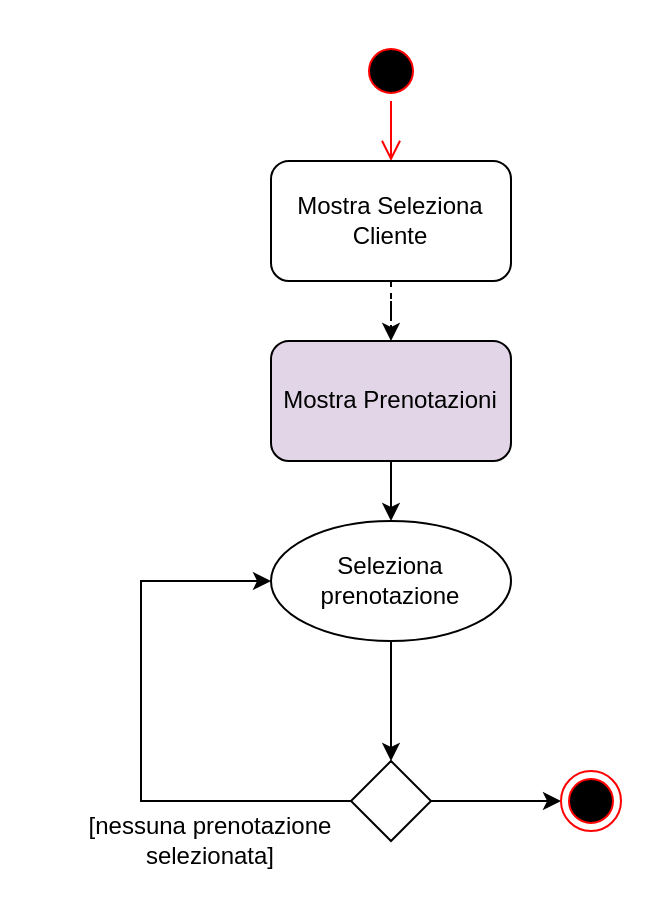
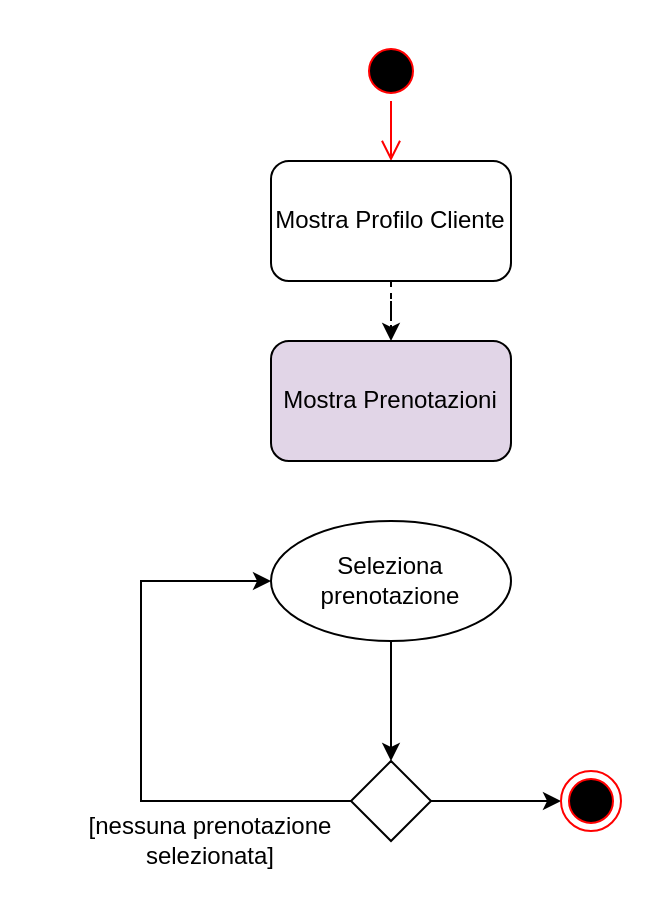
(391, 221) -> (391, 221)
(391, 498) -> none
